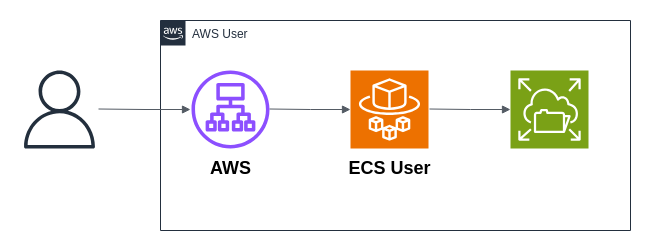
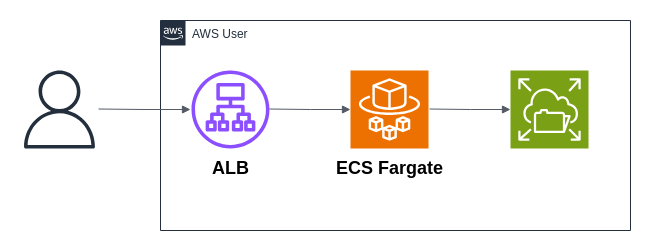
(231, 169) -> (231, 169)
(390, 169) -> (390, 169)
